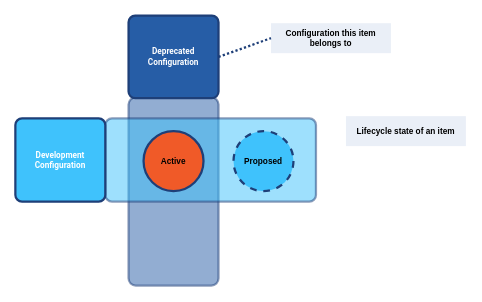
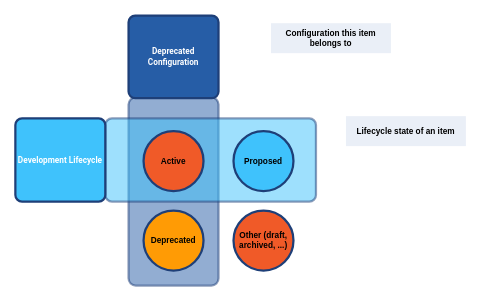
(244, 47) -> none
(60, 160) -> (60, 160)
(264, 161) -> (264, 161)
none -> (174, 240)
none -> (264, 240)
